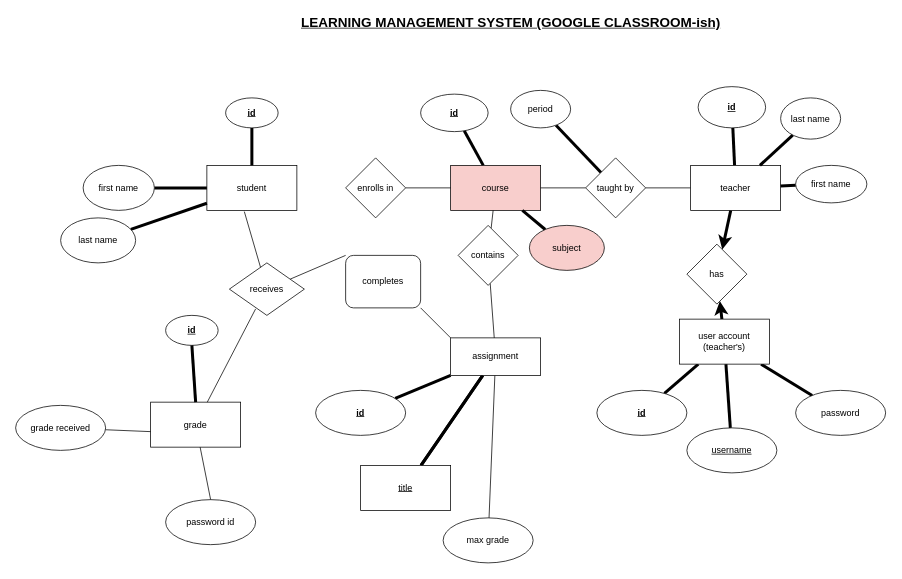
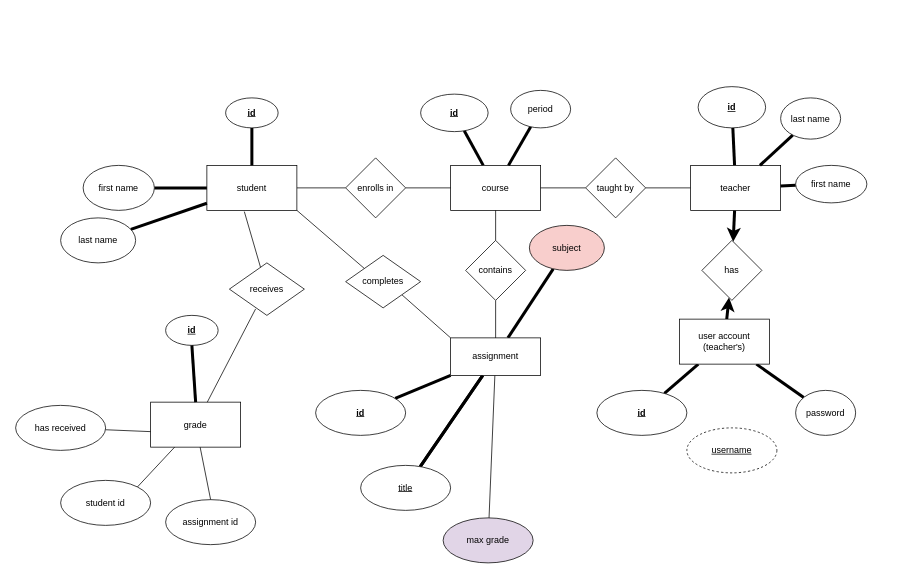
(510, 23) -> none
(578, 149) -> (519, 146)
none -> (321, 188)
(495, 188) -> (495, 188)
(534, 220) -> (530, 303)
(488, 255) -> (495, 270)
(318, 267) -> (331, 240)
(717, 274) -> (732, 270)
(383, 282) -> (383, 282)
(728, 396) -> none
(840, 413) -> (825, 413)
(60, 428) -> (60, 428)
(732, 450) -> (732, 450)
none -> (156, 467)
(405, 488) -> (405, 488)
none -> (105, 503)
(210, 522) -> (210, 522)
(488, 540) -> (488, 540)
